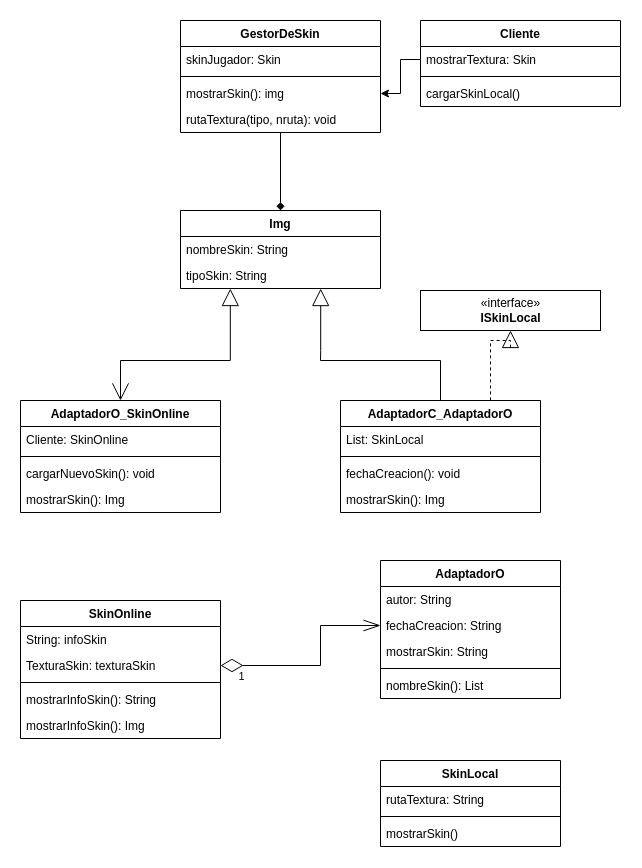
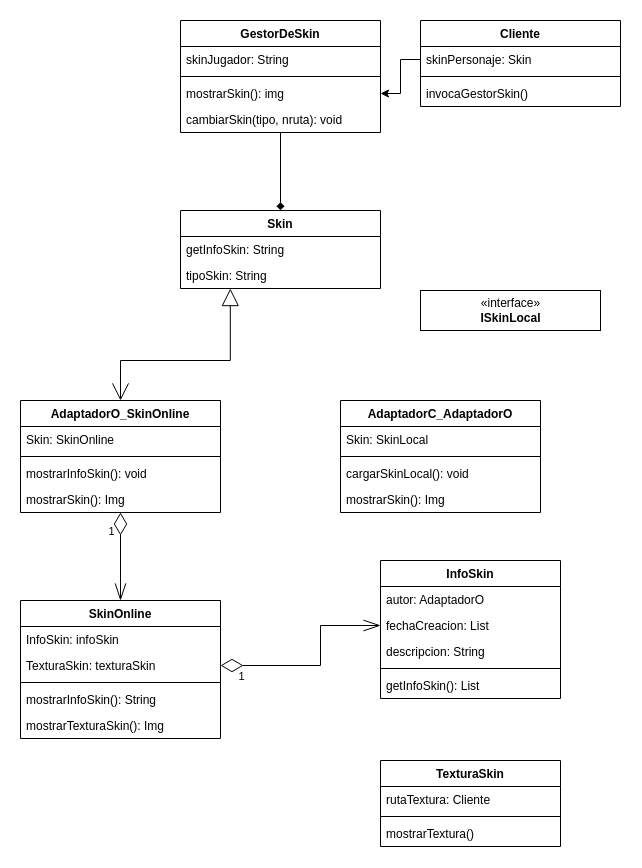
(237, 60) -> (244, 60)
(489, 60) -> (484, 60)
(480, 94) -> (483, 94)
(277, 120) -> (274, 120)
(280, 224) -> (280, 224)
(240, 250) -> (244, 250)
(491, 357) -> none
(374, 361) -> none
(79, 440) -> (70, 440)
(389, 440) -> (389, 440)
(97, 474) -> (97, 474)
(410, 474) -> (415, 474)
none -> (121, 566)
(470, 574) -> (470, 574)
(425, 600) -> (440, 600)
(450, 626) -> (444, 626)
(72, 640) -> (79, 640)
(444, 652) -> (442, 652)
(440, 686) -> (444, 686)
(95, 726) -> (105, 726)
(470, 774) -> (470, 774)
(445, 800) -> (447, 800)
(428, 834) -> (440, 834)
